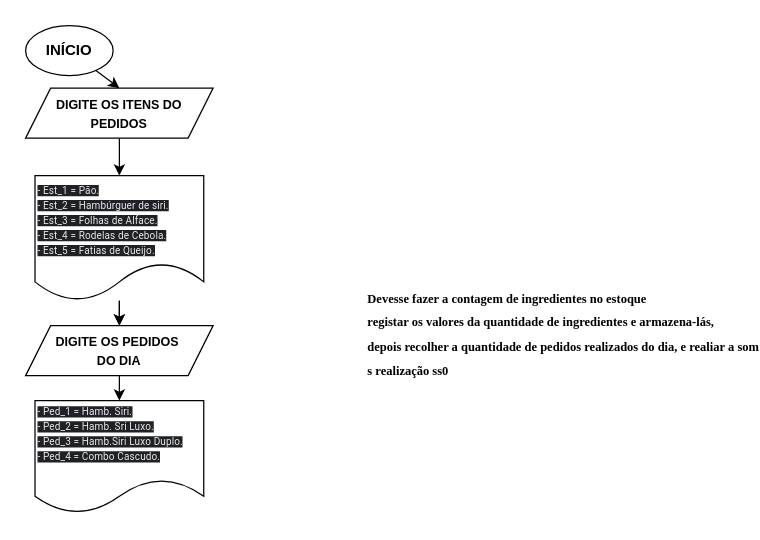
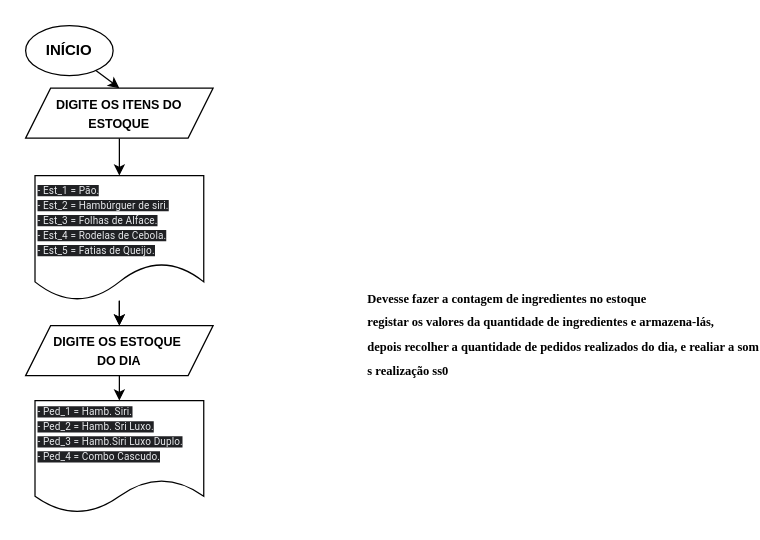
(119, 113) -> (119, 113)
(119, 351) -> (119, 351)
